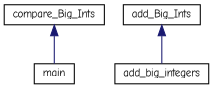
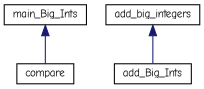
(54, 15) -> (45, 15)
(162, 50) -> (153, 50)
(54, 74) -> (45, 74)
